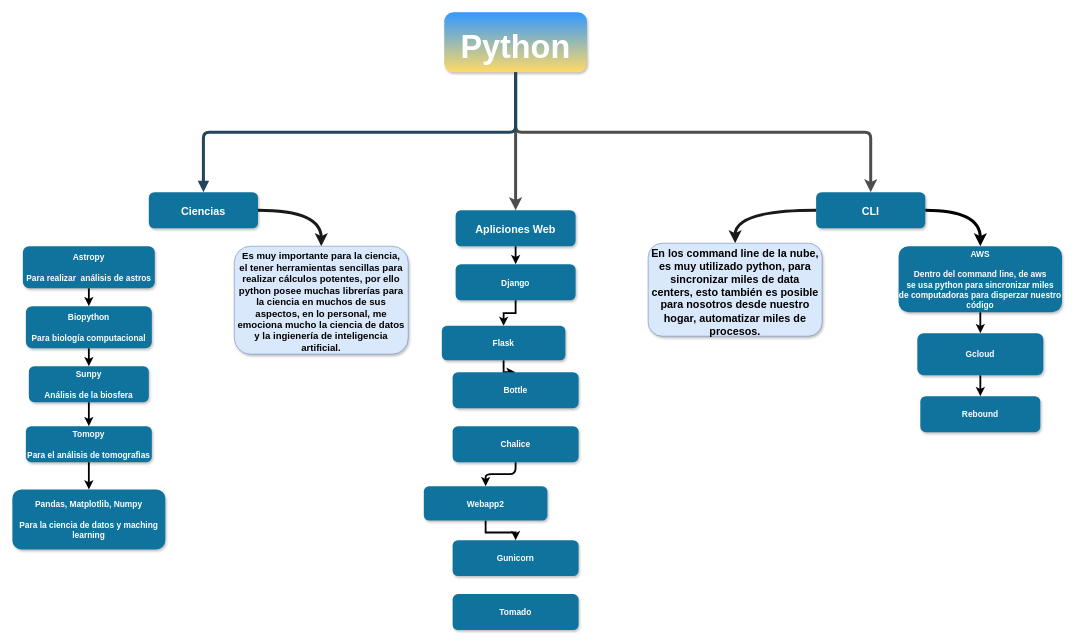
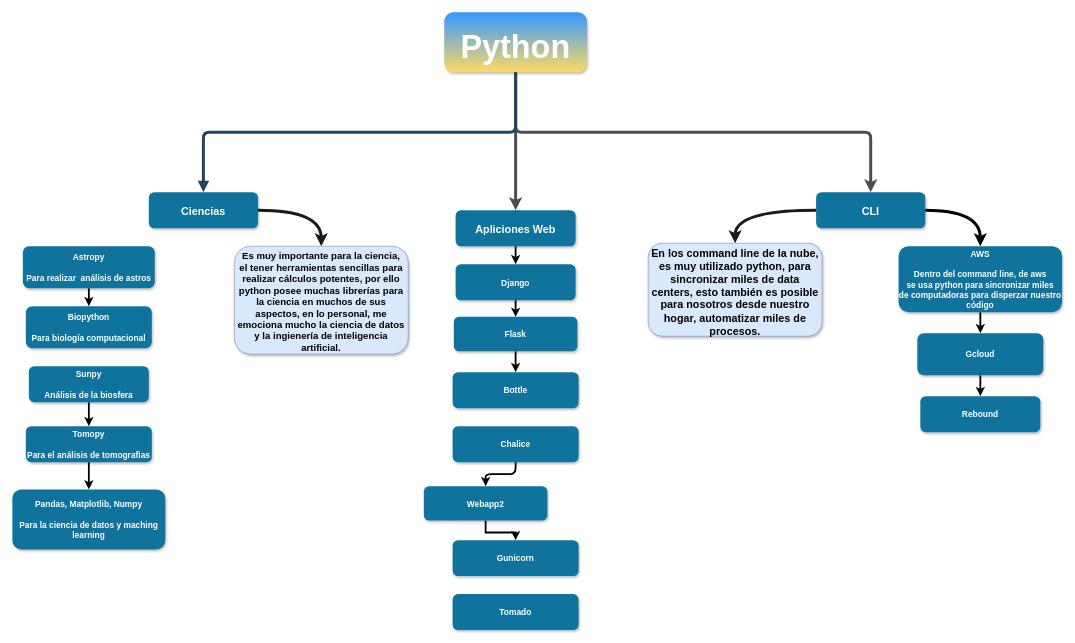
(504, 343) -> (516, 334)
(89, 359) -> none
